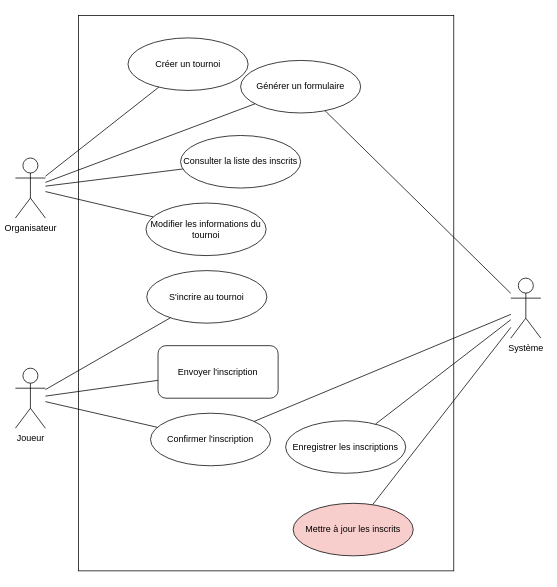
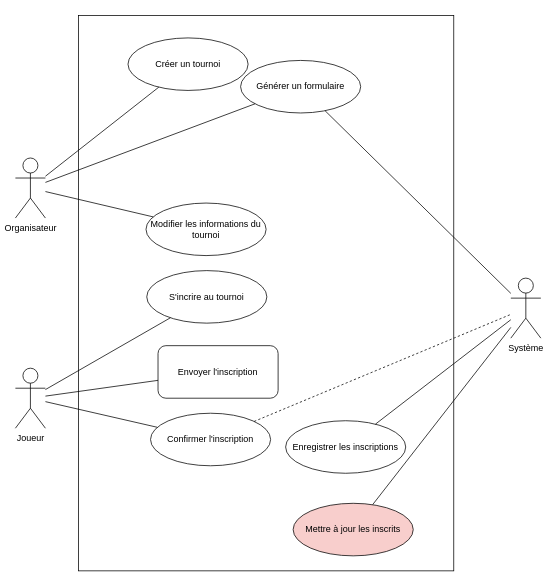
(240, 162) -> none
(114, 177) -> none
(382, 368) -> (382, 368)
